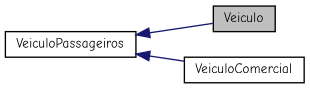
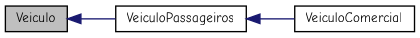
(181, 28) -> (98, 19)
